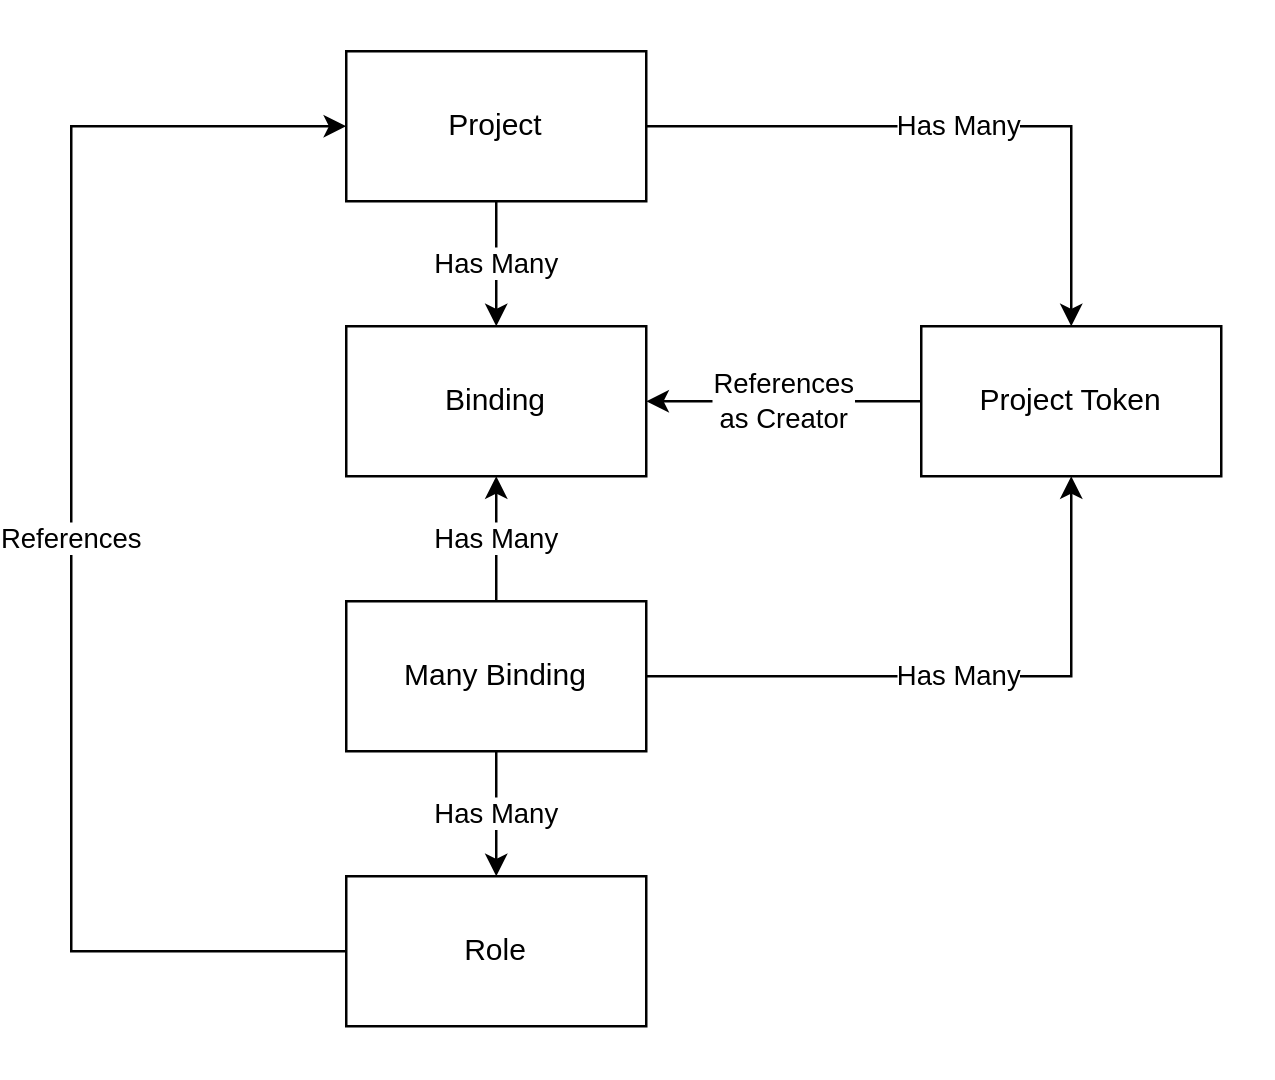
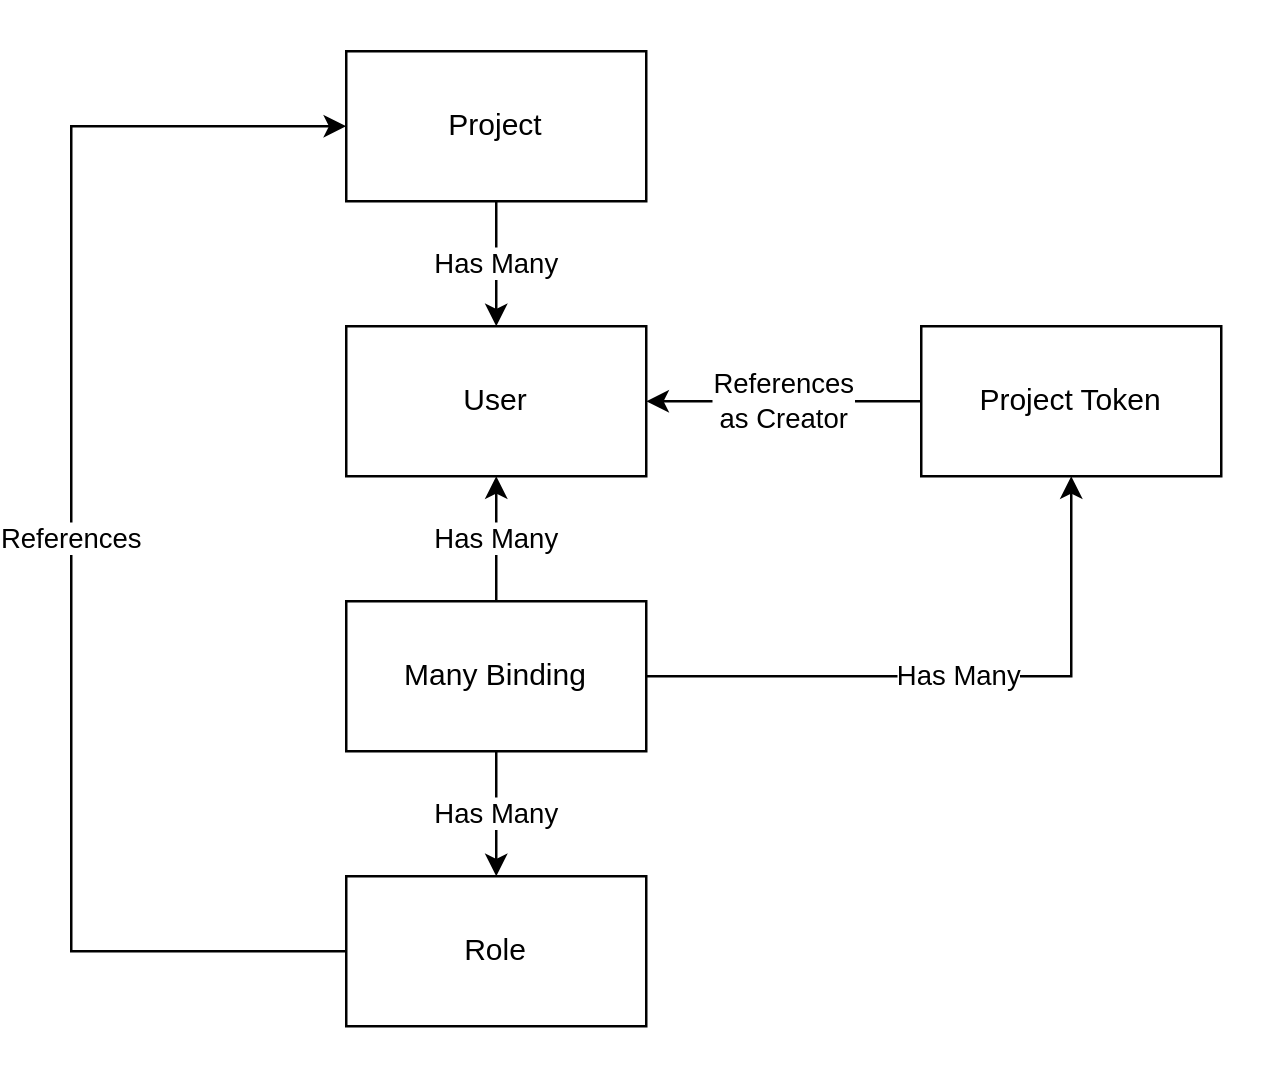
(1071, 159) -> none
(496, 401) -> (496, 401)
